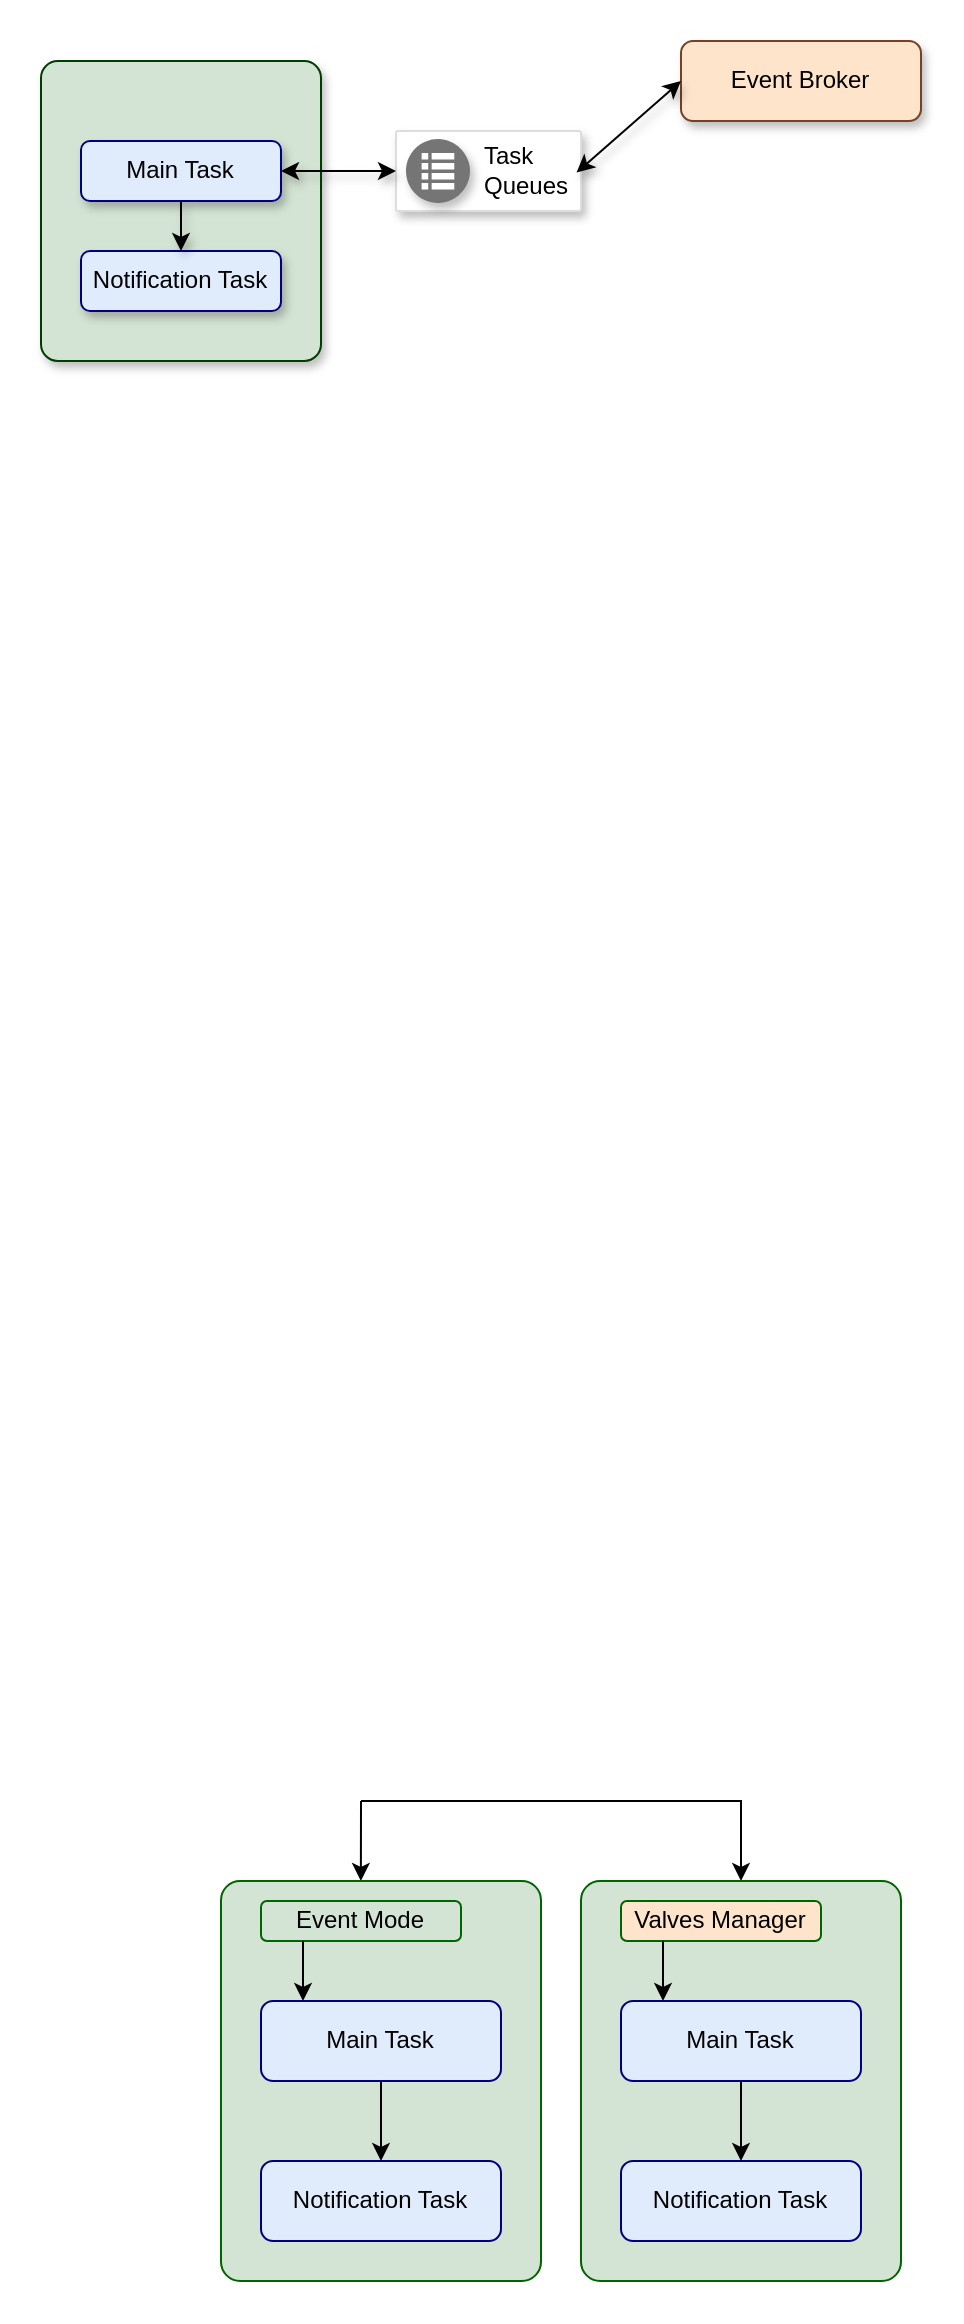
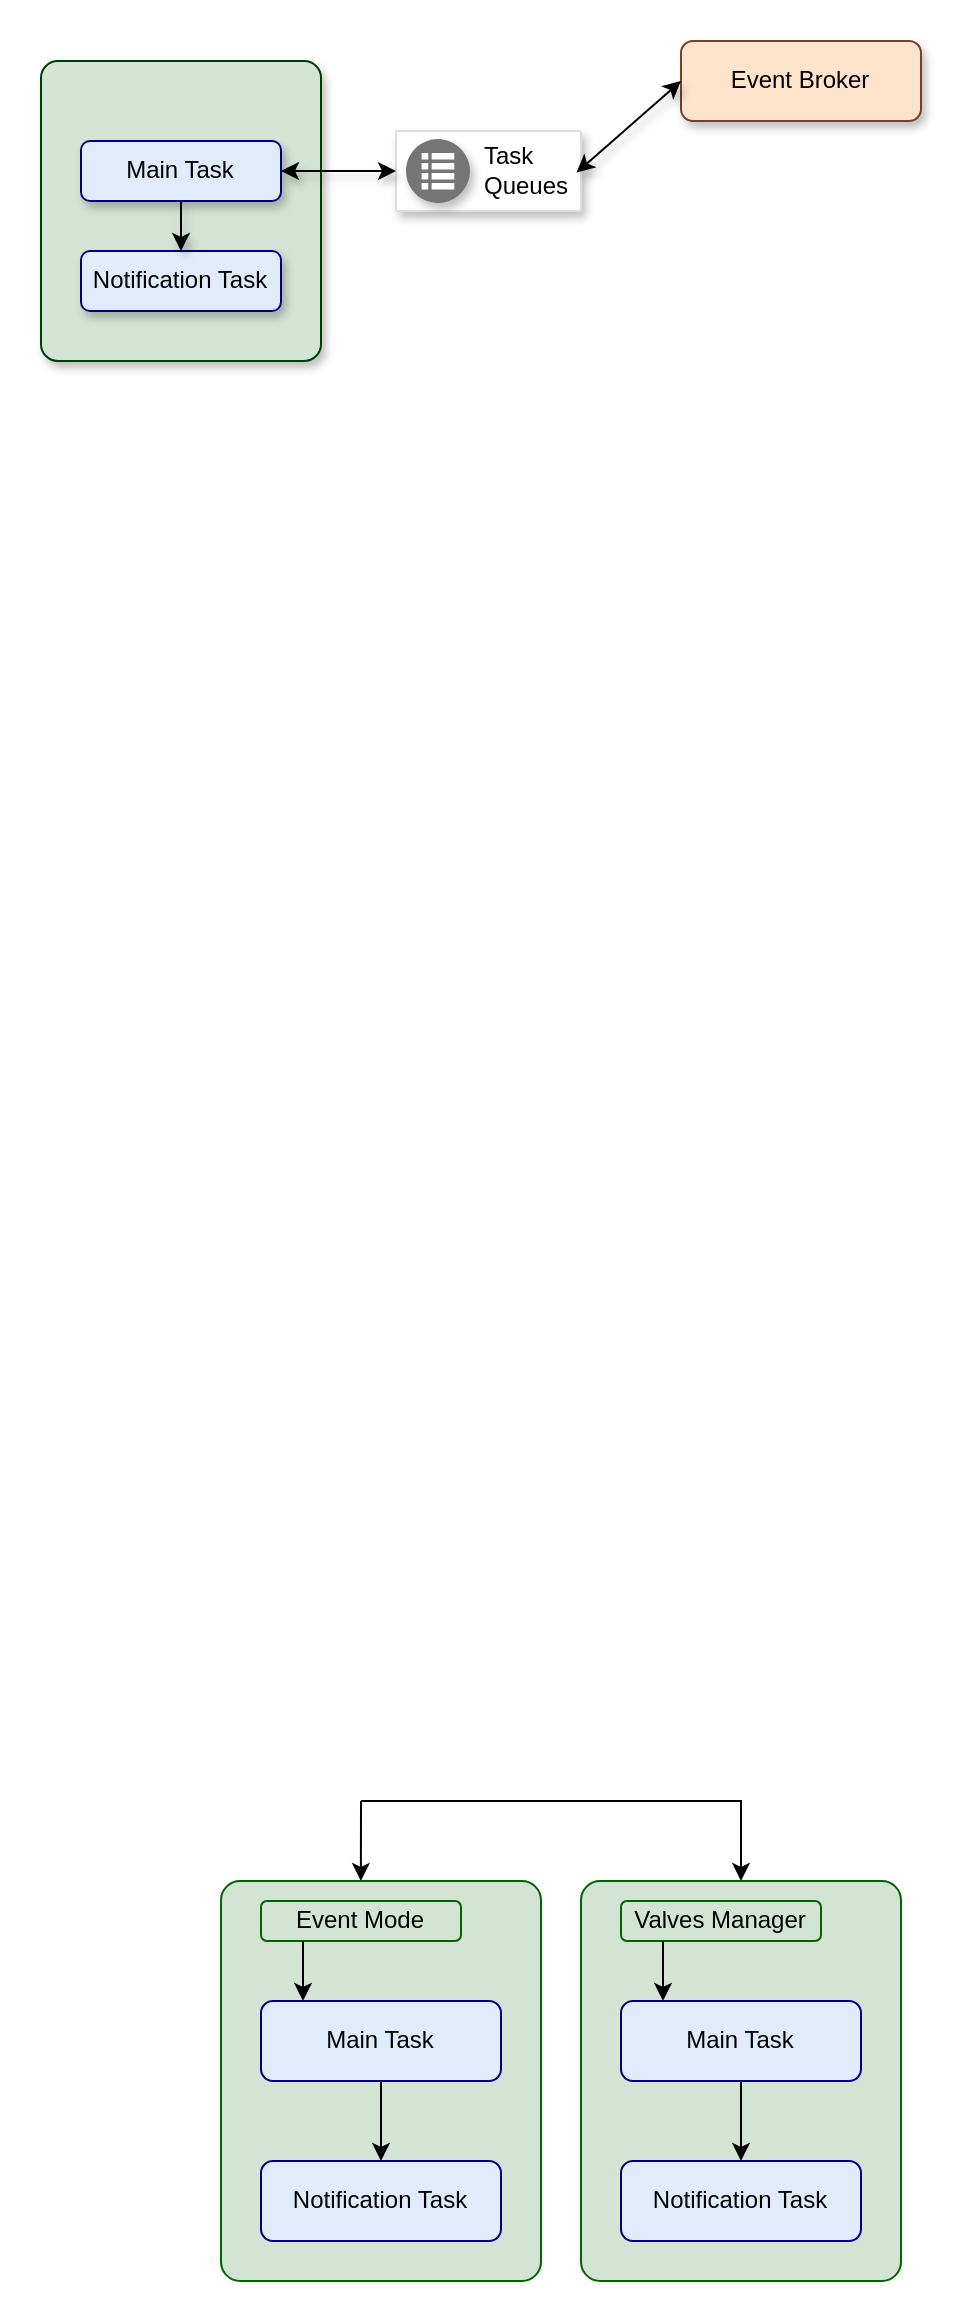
(721, 1921) -> (721, 1921)
